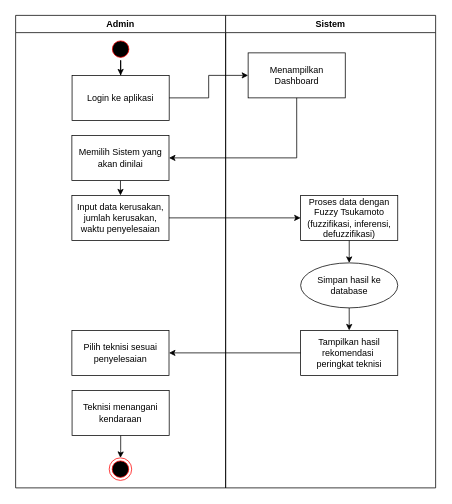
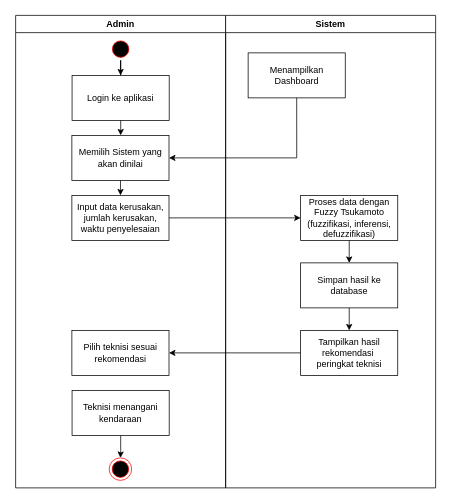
(214, 75) -> (120, 125)
(349, 285) -> (349, 285)
(120, 353) -> (120, 353)
